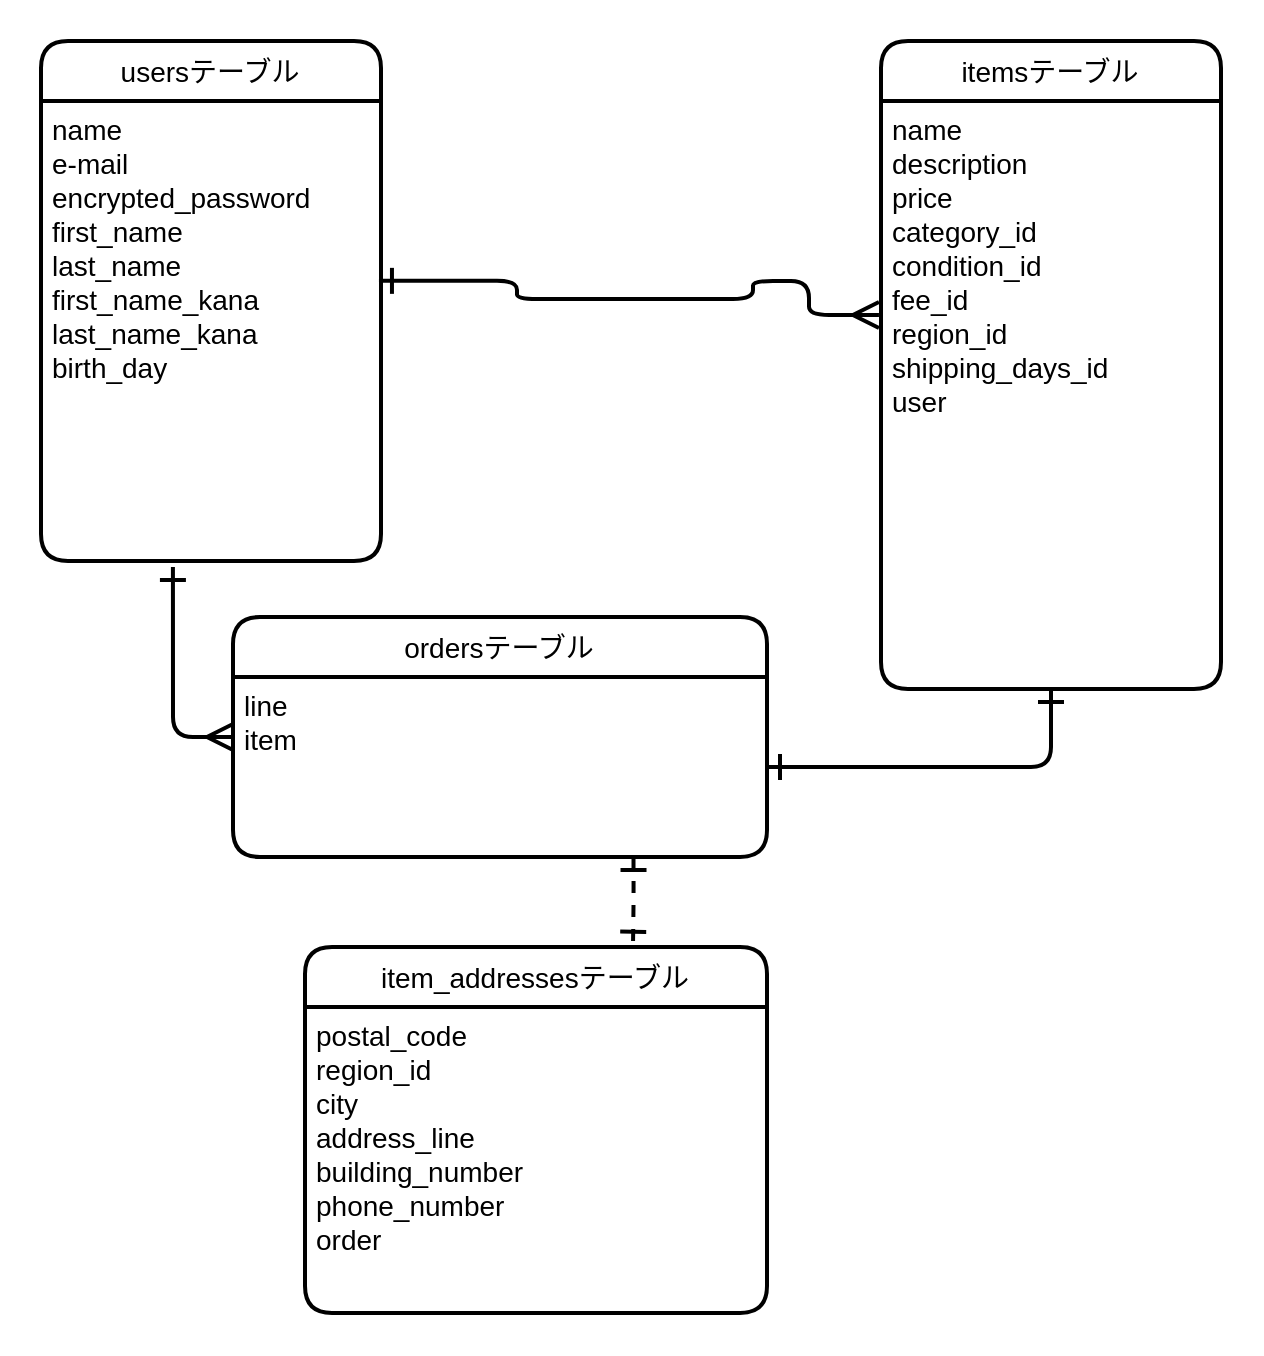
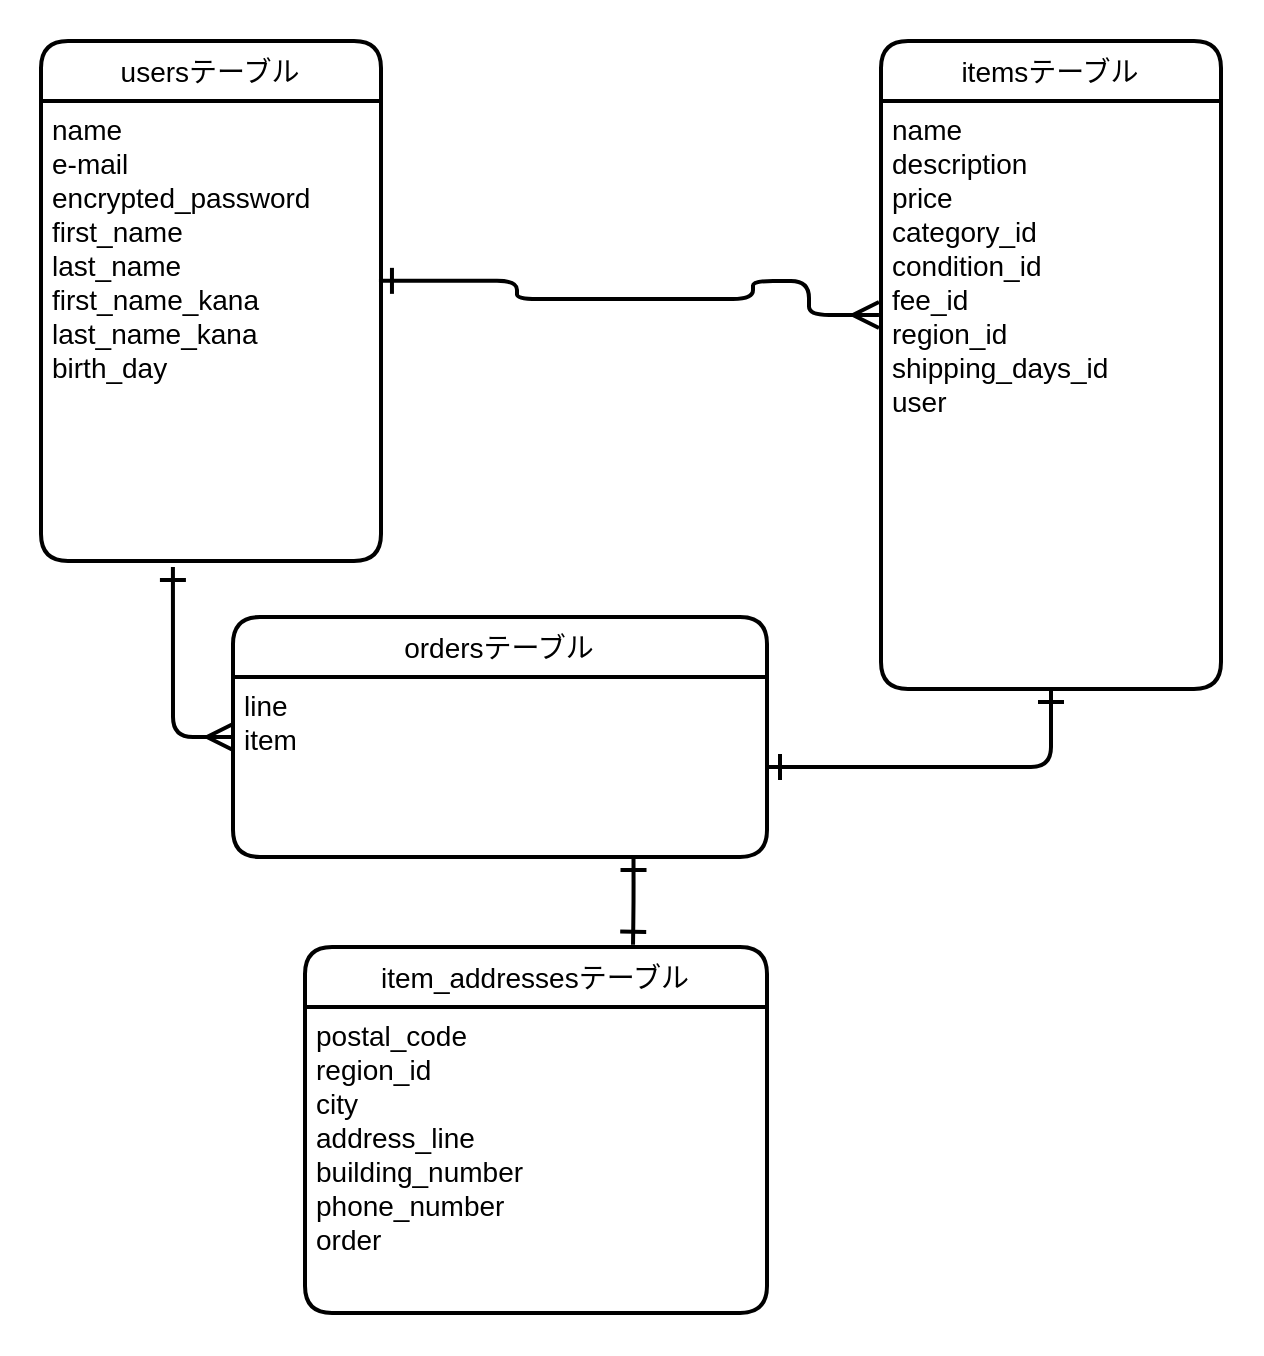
(634, 898) -> (634, 898)
